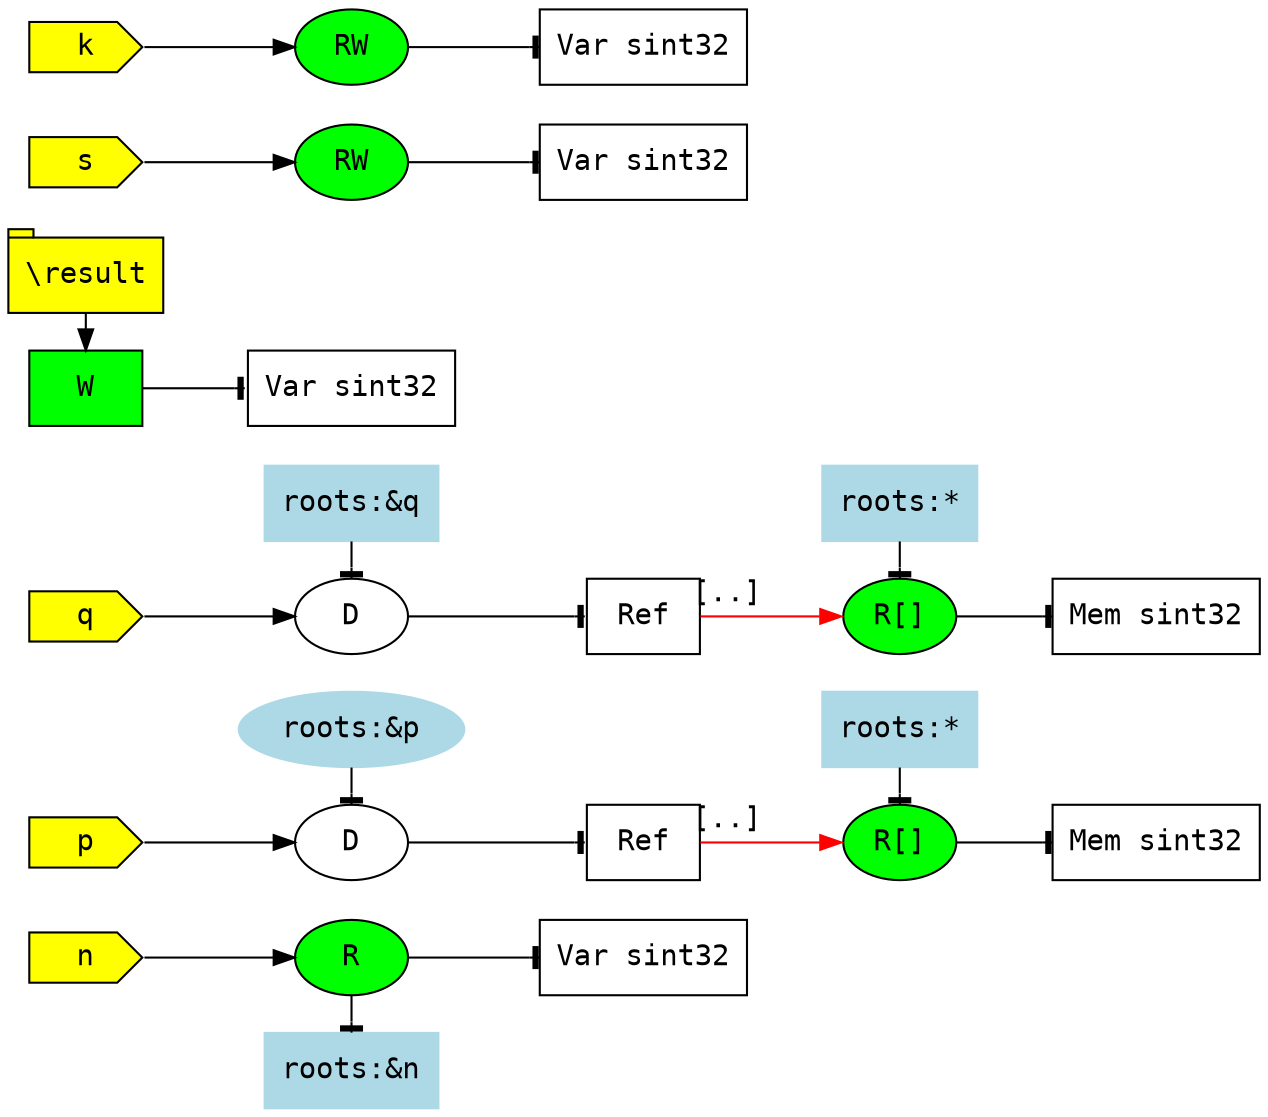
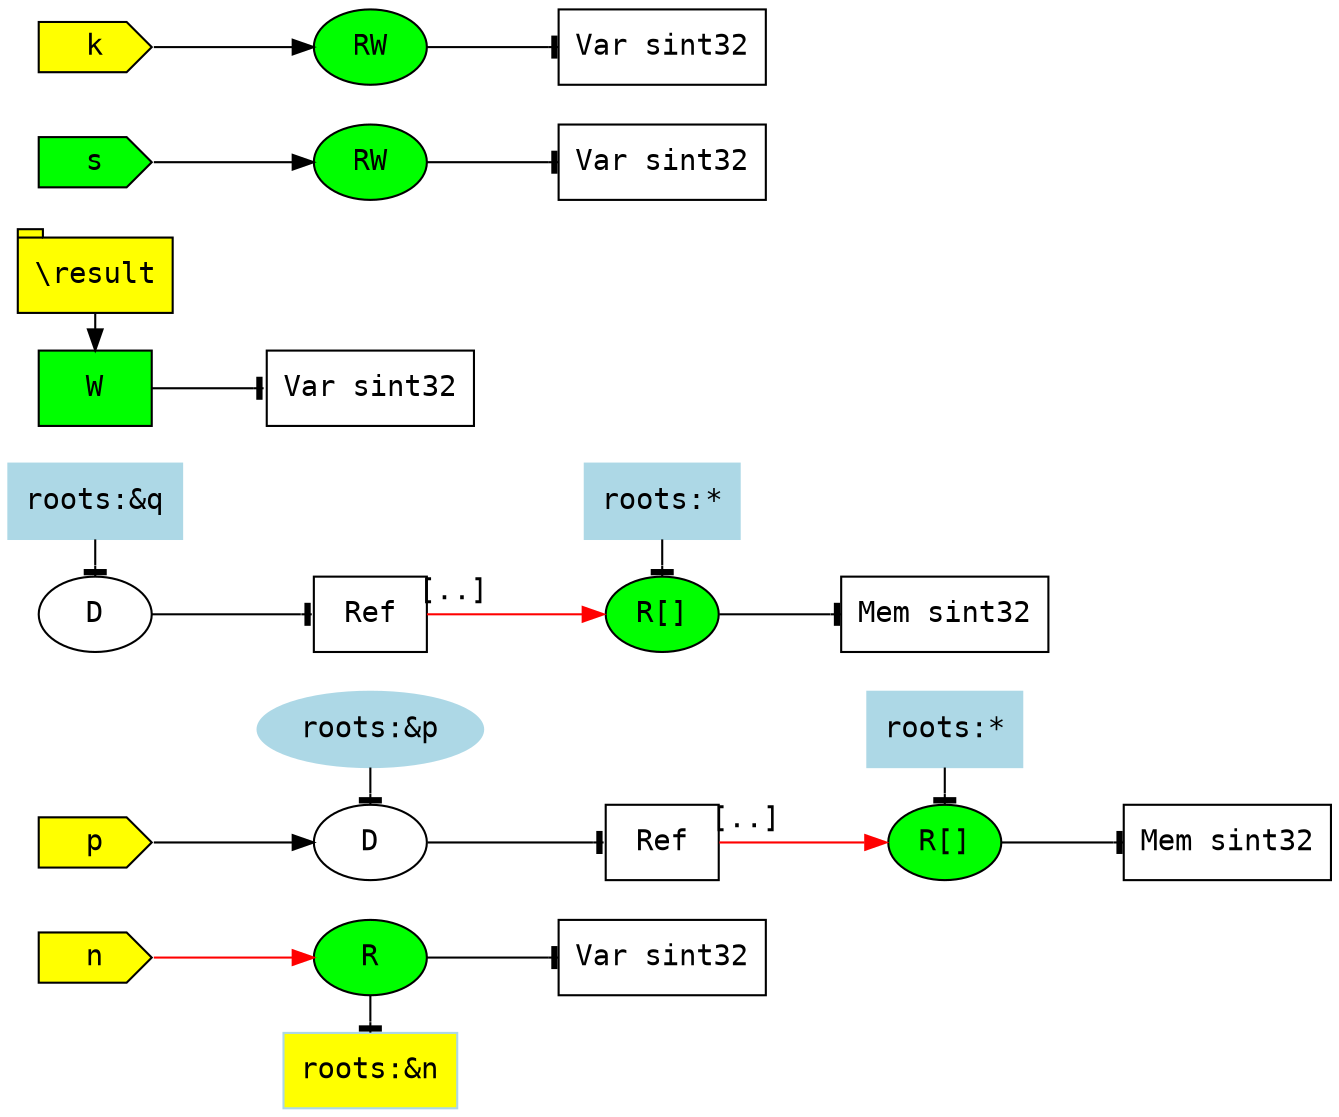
(86, 162) -> (95, 162)
(86, 616) -> none
(209, 958) -> (223, 958)
(352, 1071) -> (370, 1071)
